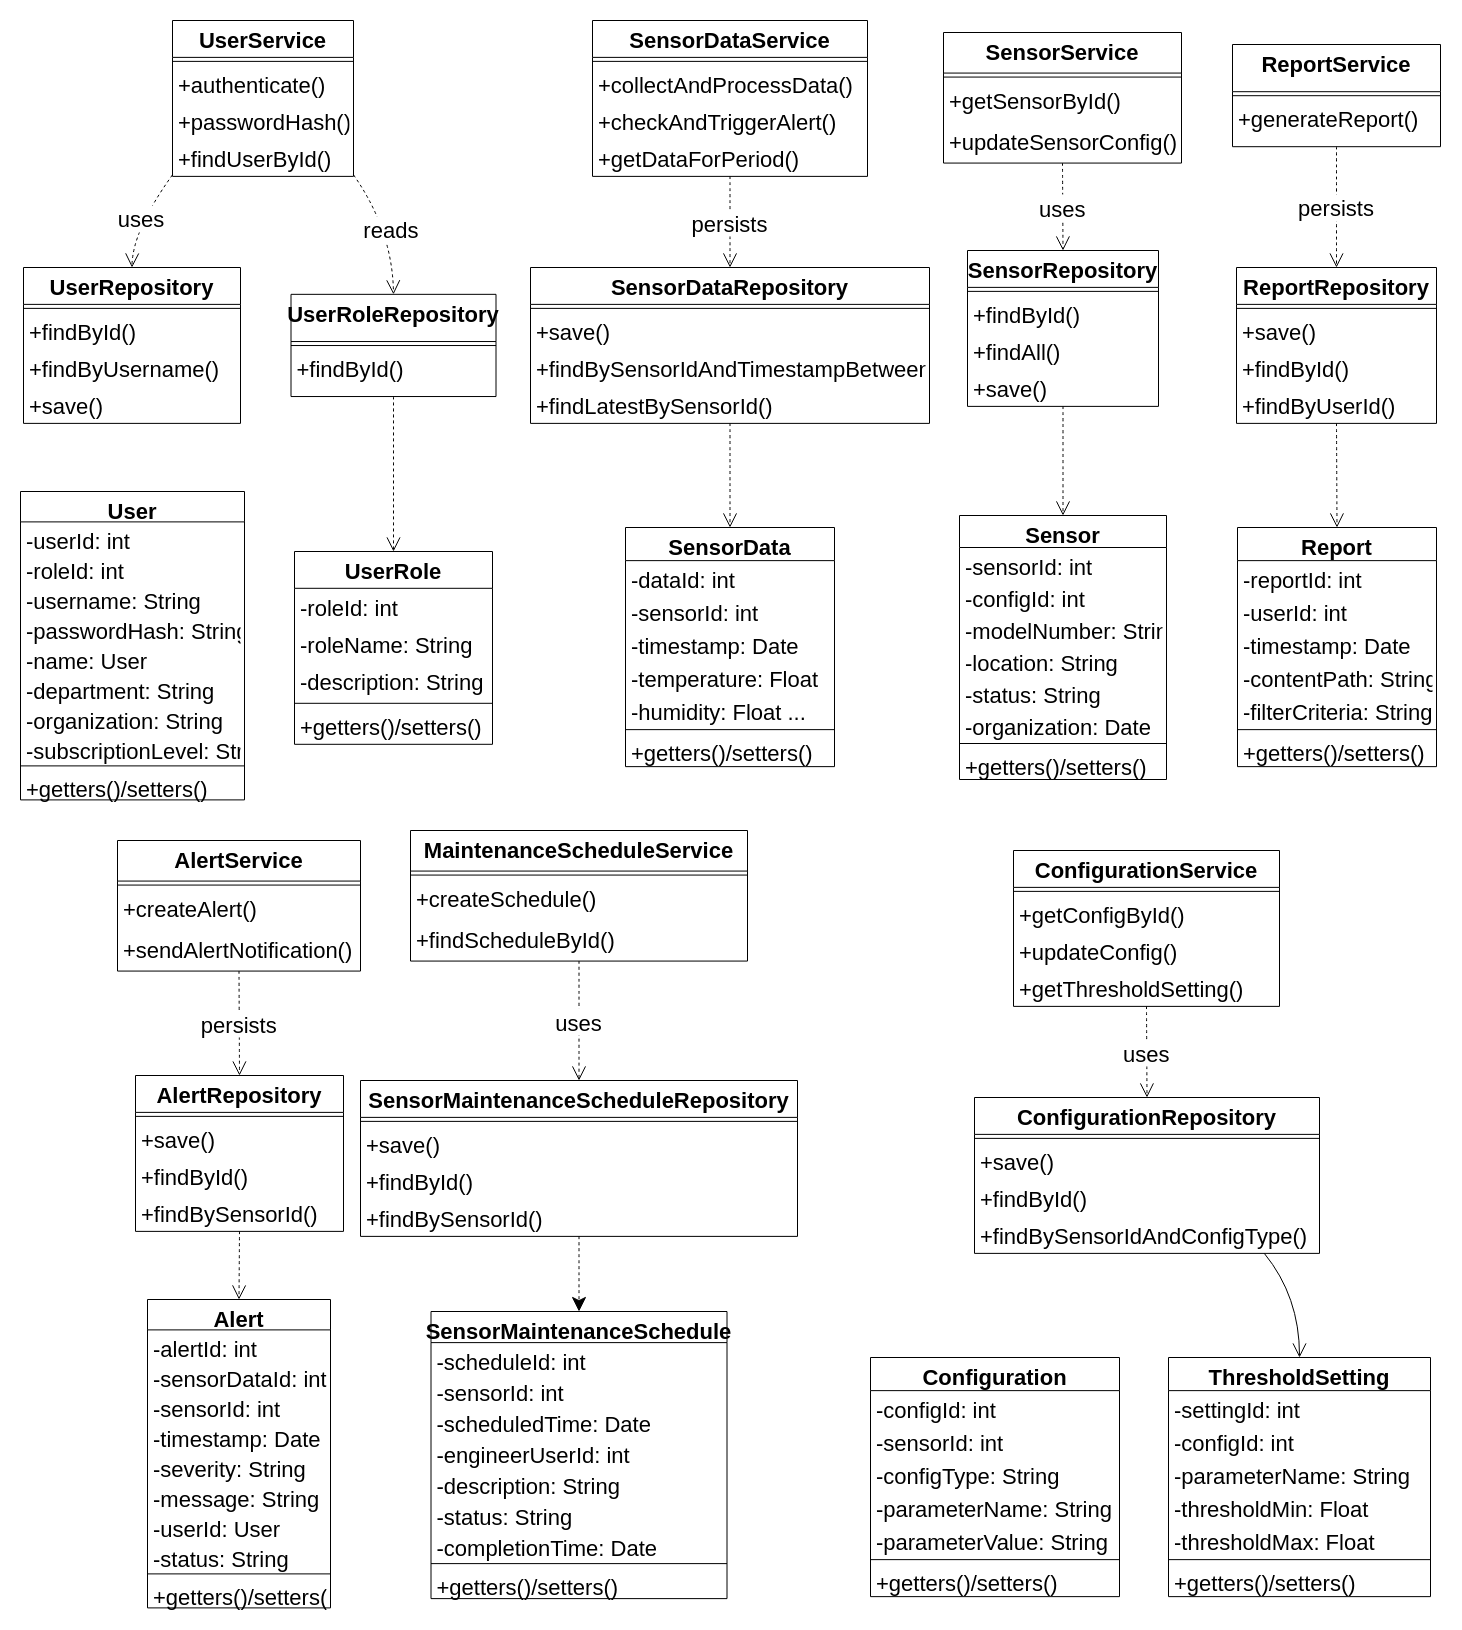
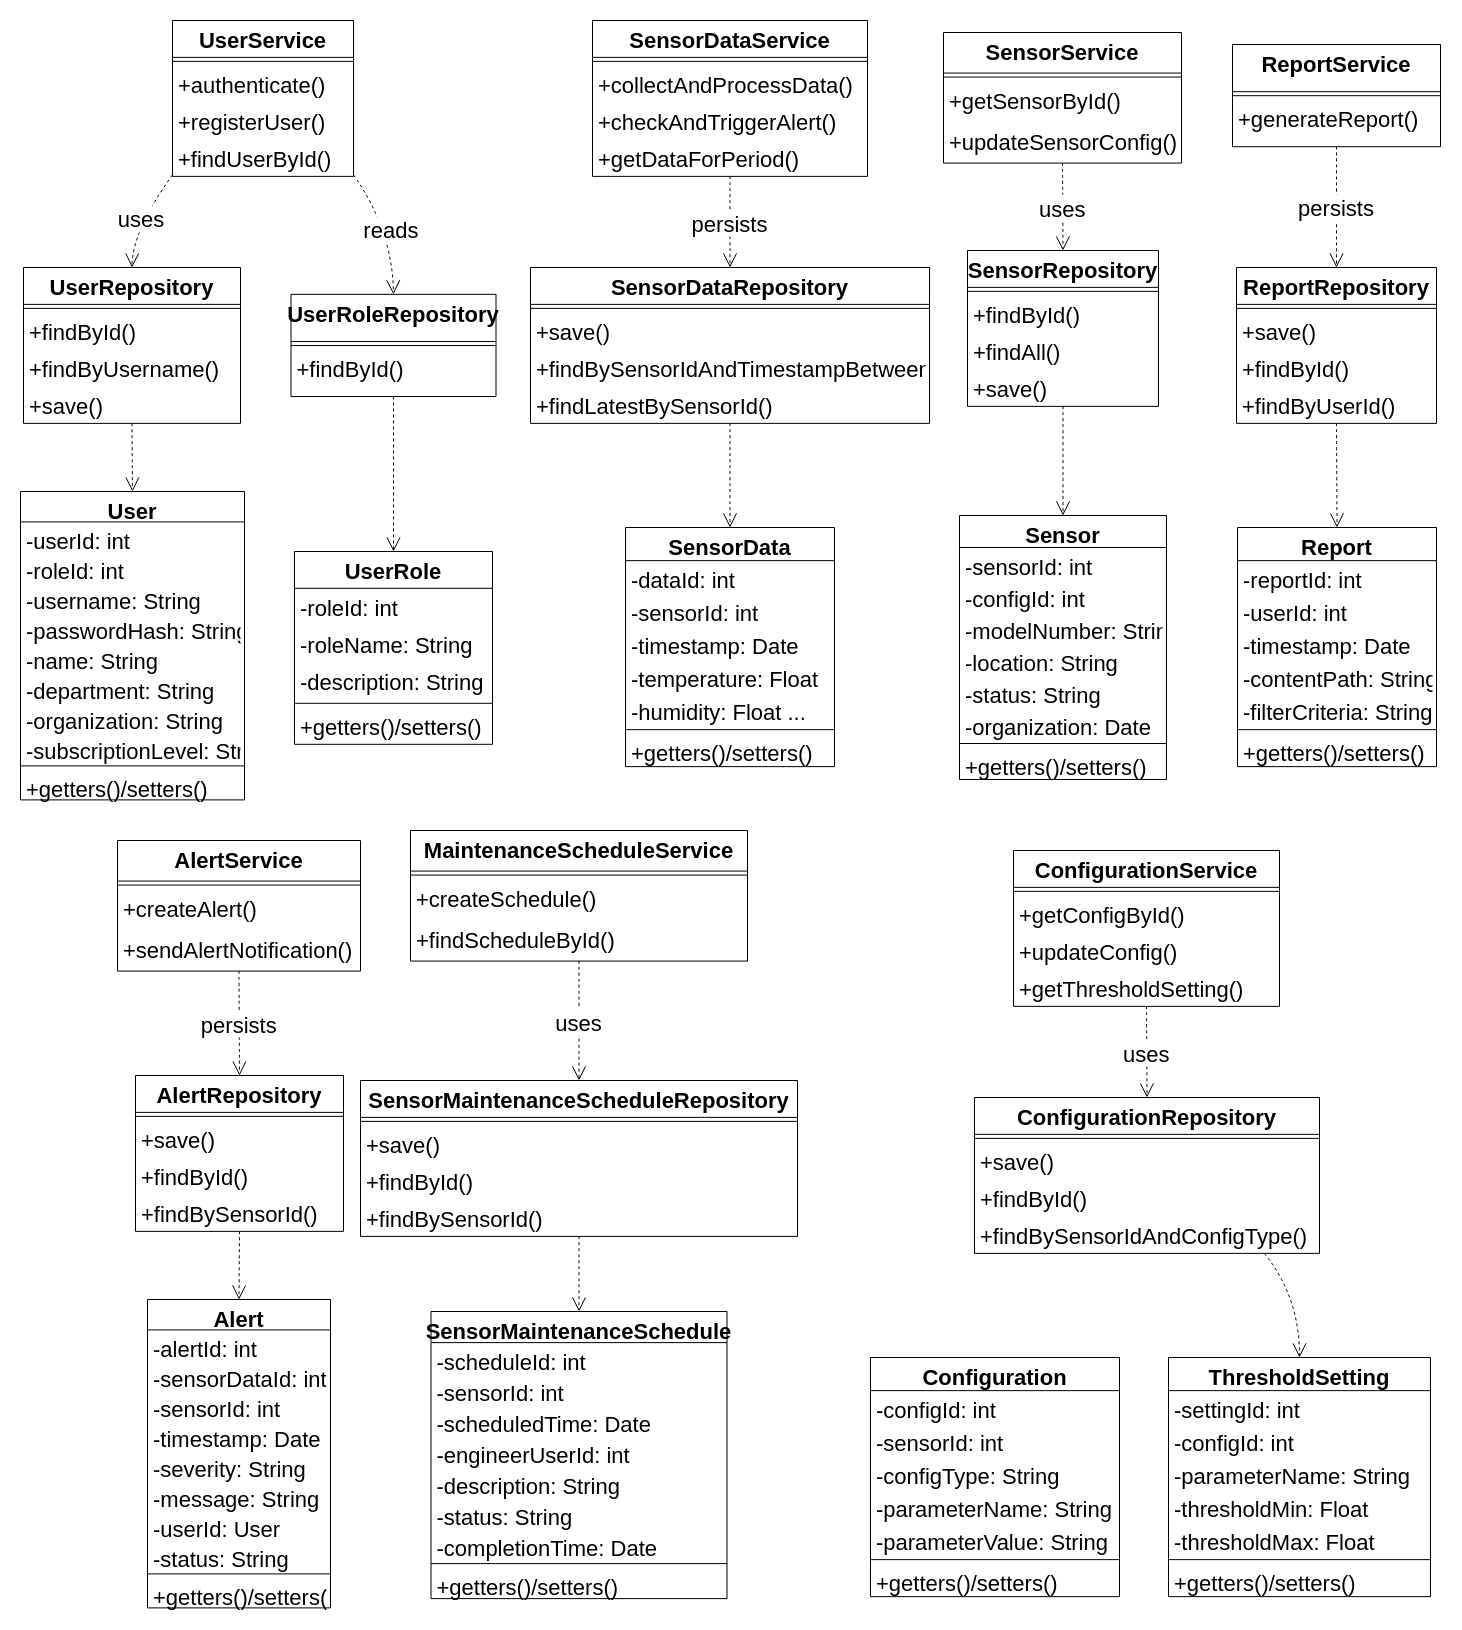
(270, 123) -> (268, 123)
none -> (132, 458)
(88, 662) -> (98, 662)
(579, 1299) -> (579, 1303)
(1291, 1301) -> (1291, 1301)
